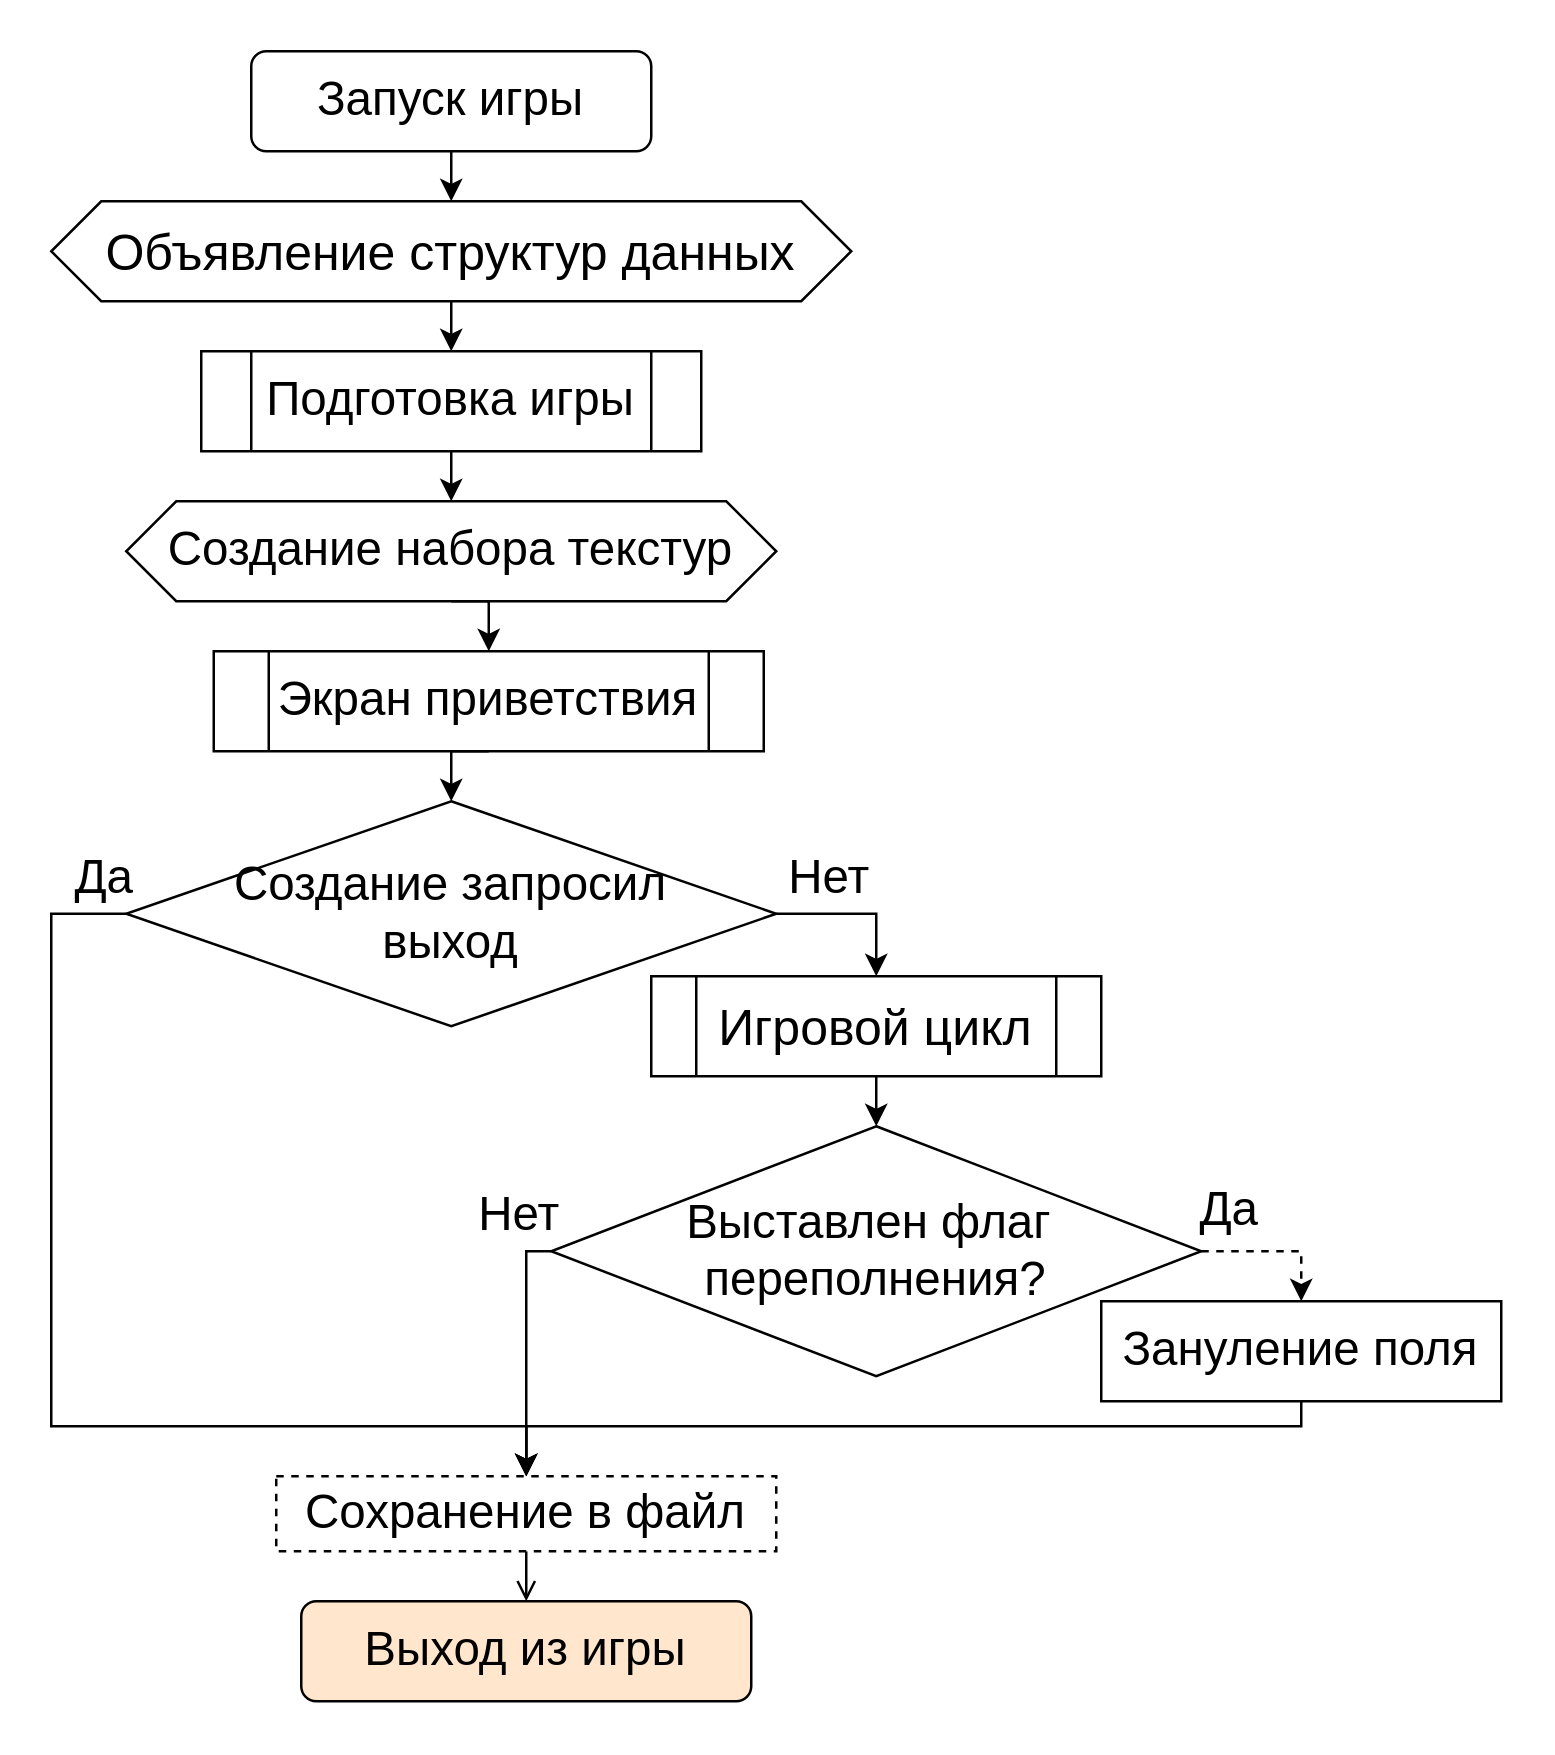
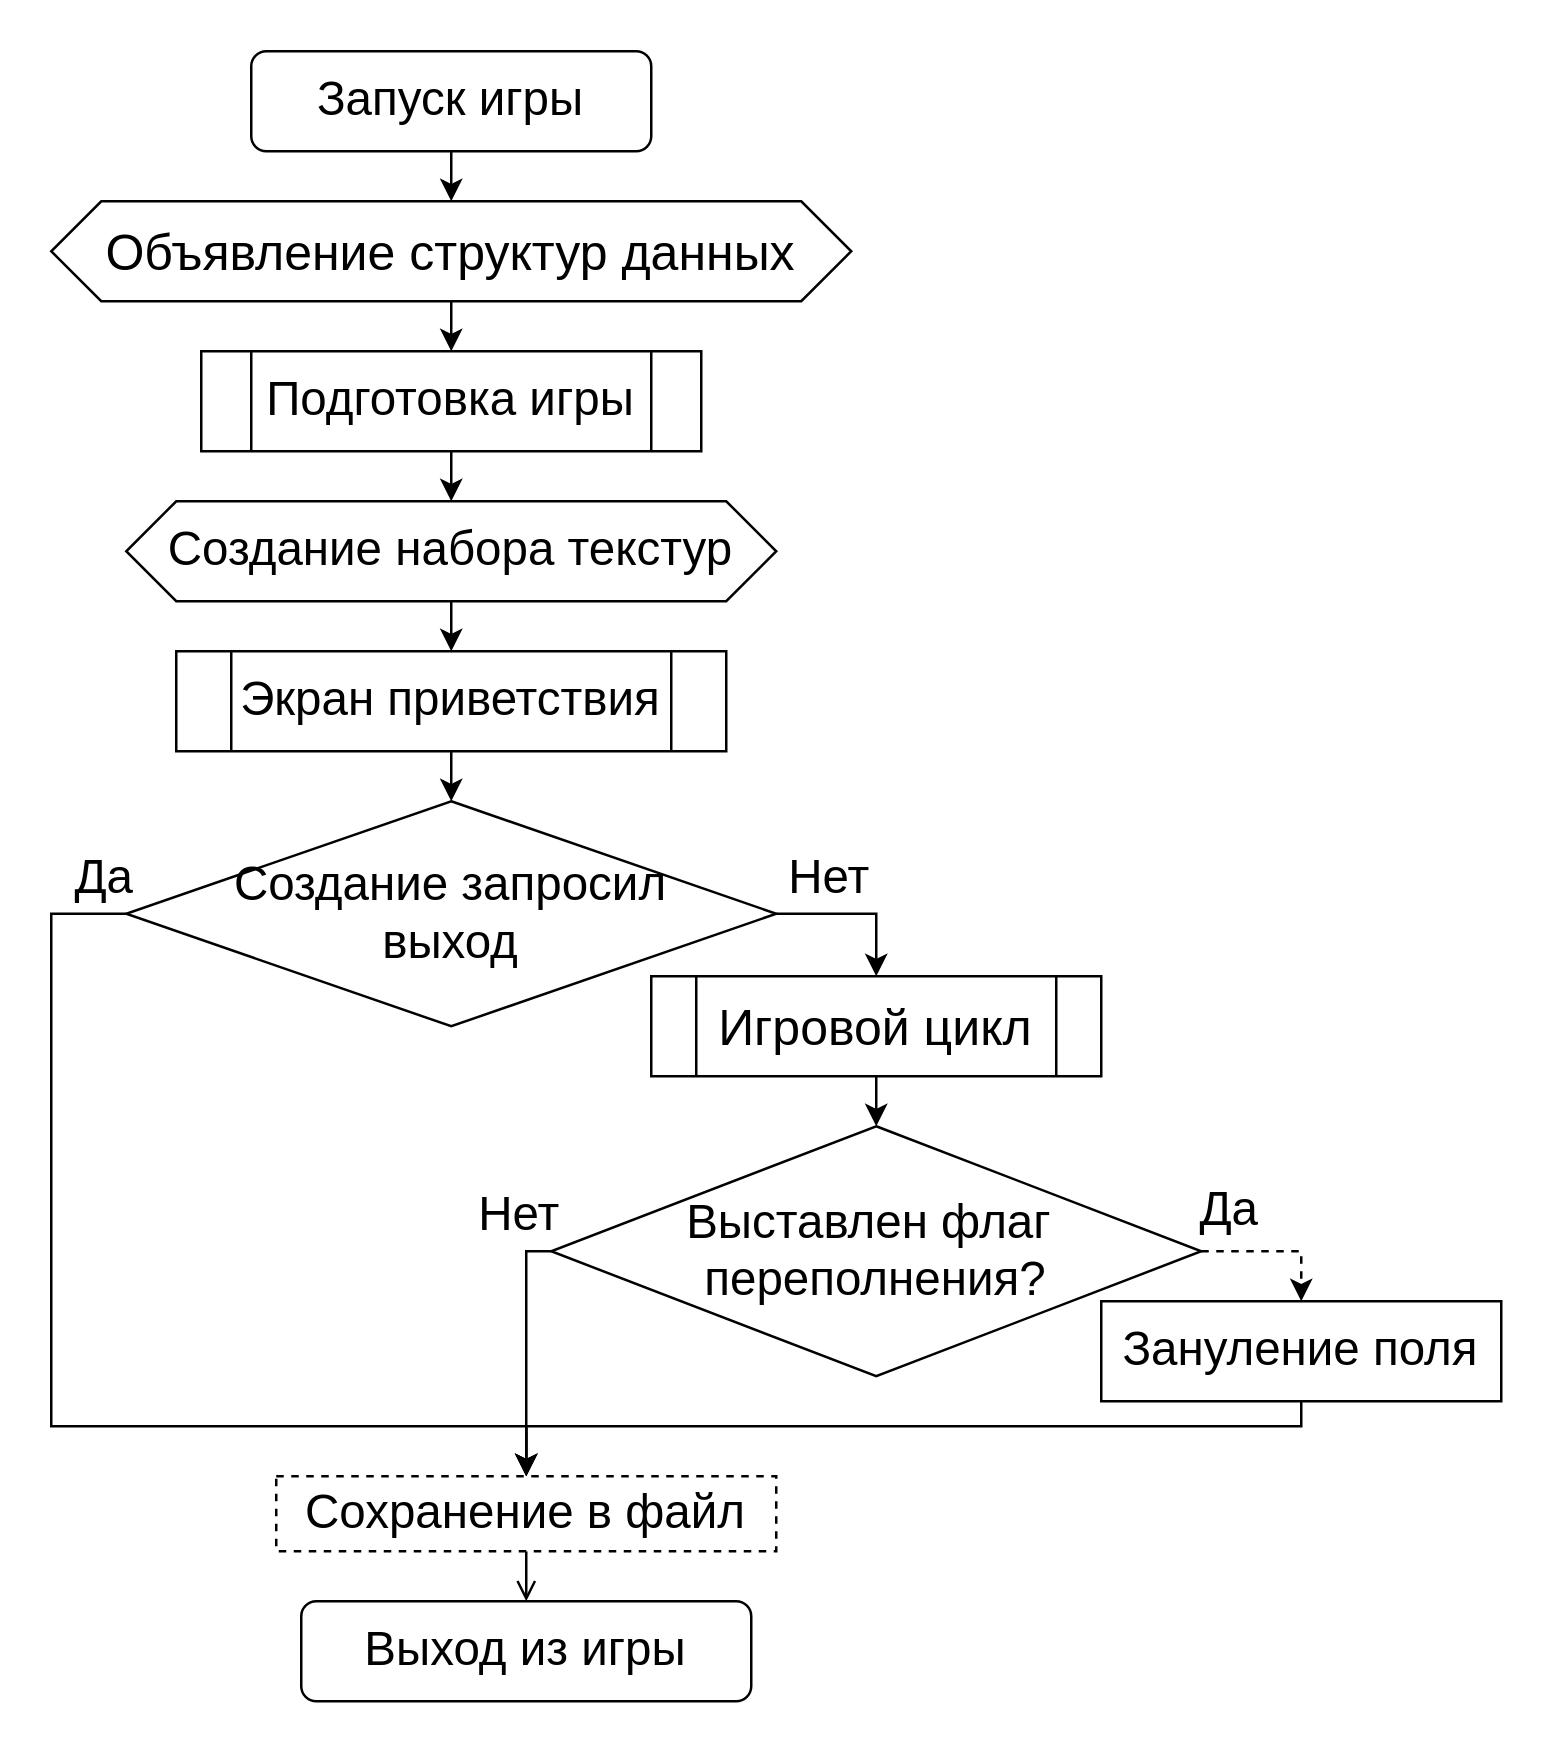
(489, 701) -> (451, 701)
(526, 1651) -> (526, 1651)
